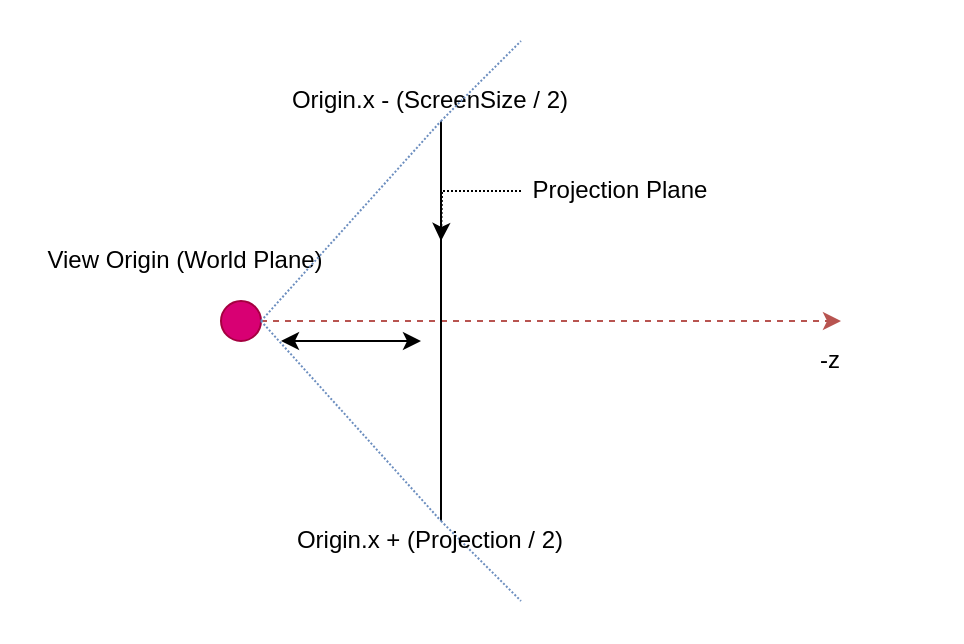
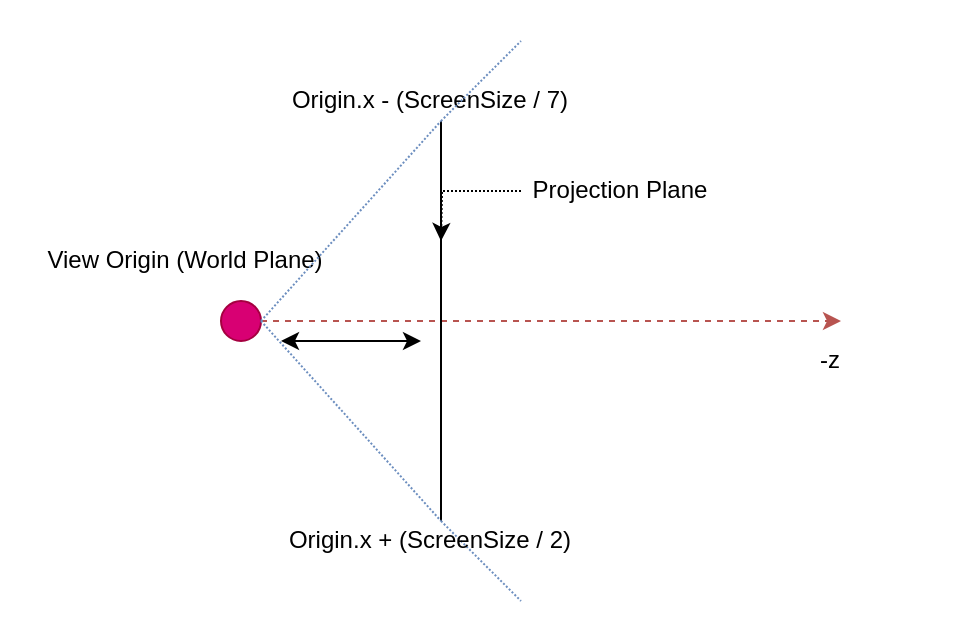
(431, 101) -> (431, 101)
(431, 541) -> (431, 541)
